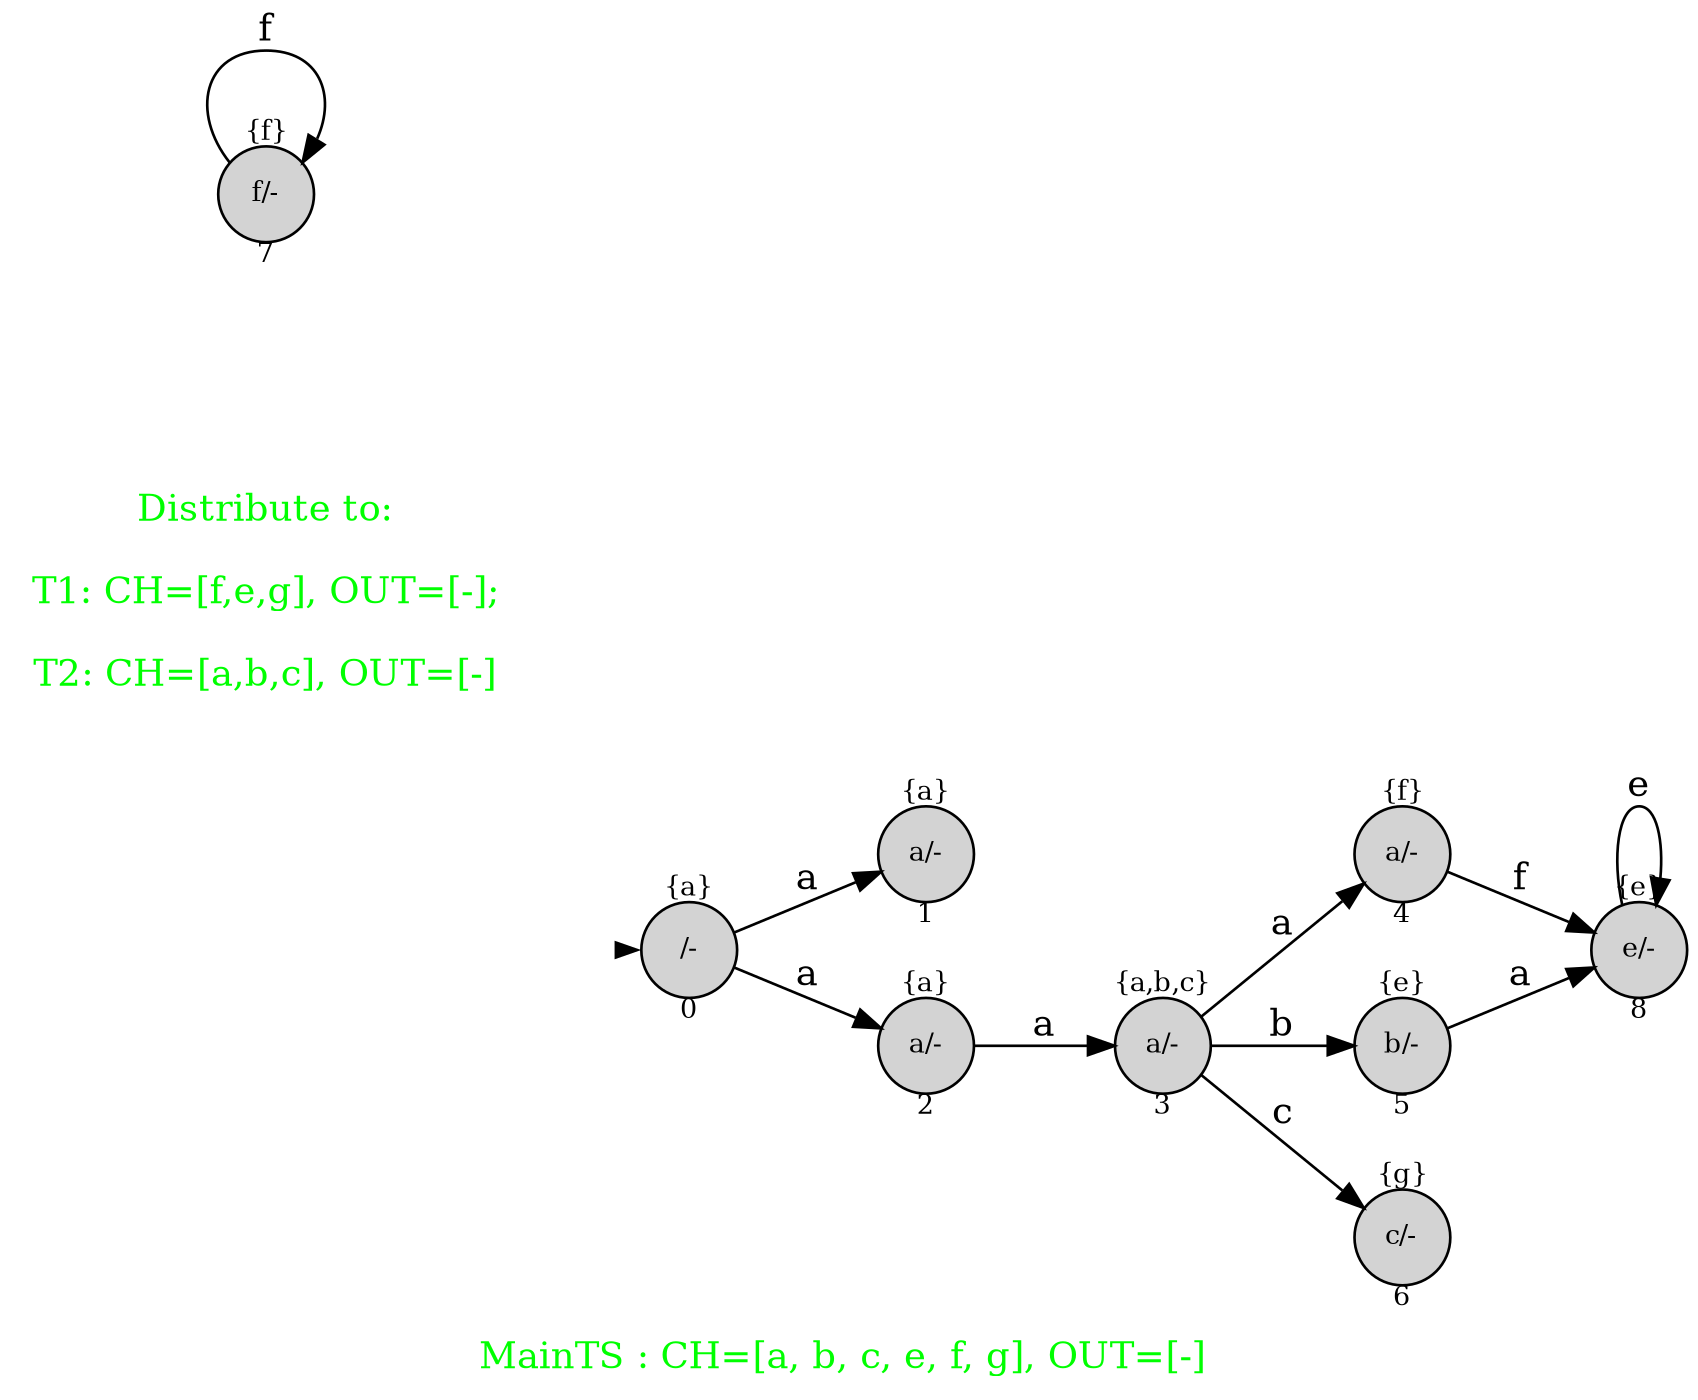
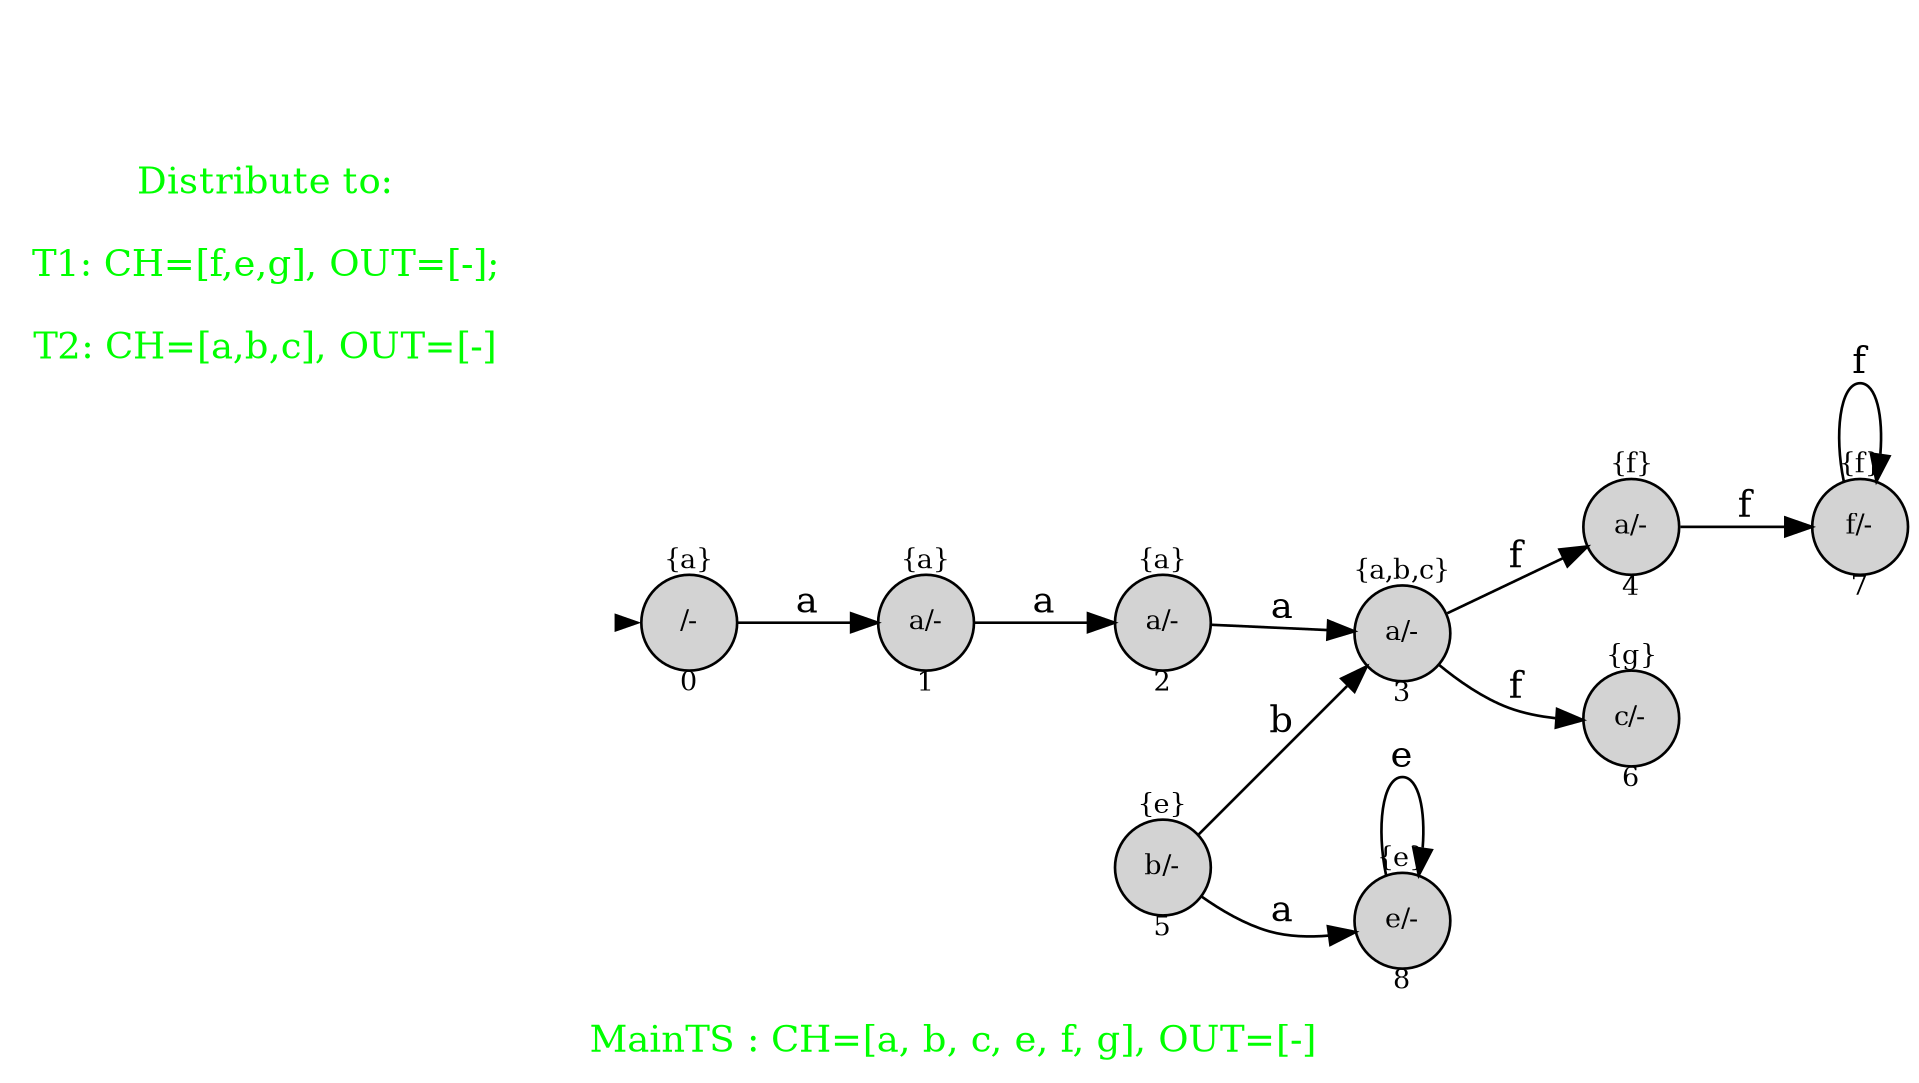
(1508, 897) -> (1732, 527)
(1283, 925) -> (1517, 558)
(795, 993) -> (1031, 623)
(1270, 1046) -> (1273, 760)
(1283, 1114) -> (1517, 688)
